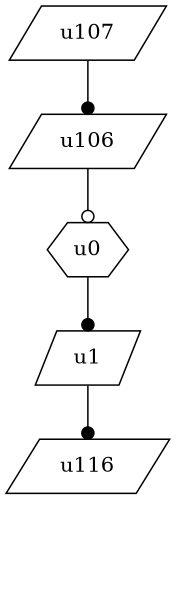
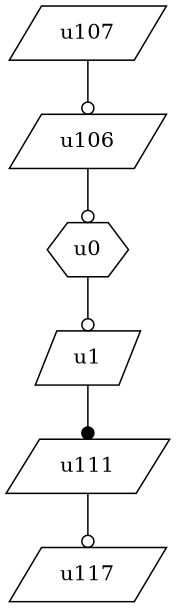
(88, 81) -> (88, 81)
(88, 298) -> (88, 298)
(88, 466) -> (88, 466)
none -> (88, 575)
